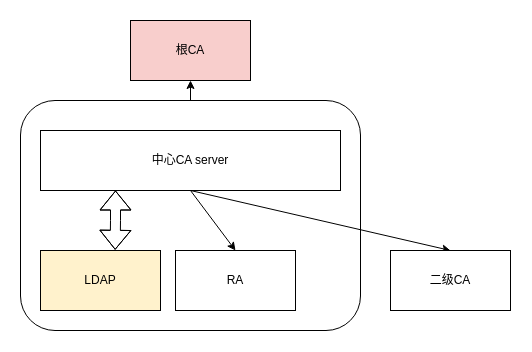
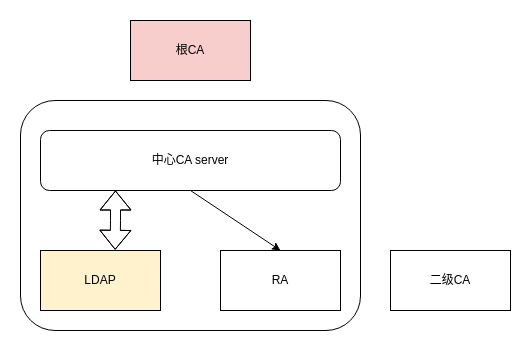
(191, 94) -> none
(191, 161) -> (191, 161)
(320, 220) -> none
(236, 281) -> (281, 281)
